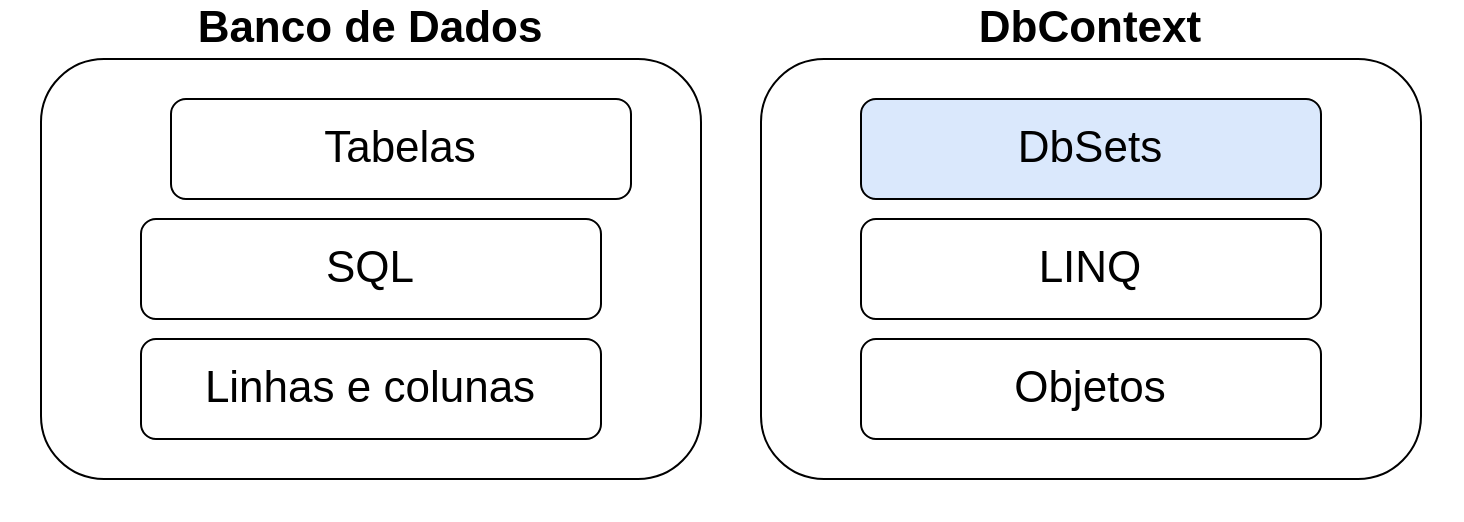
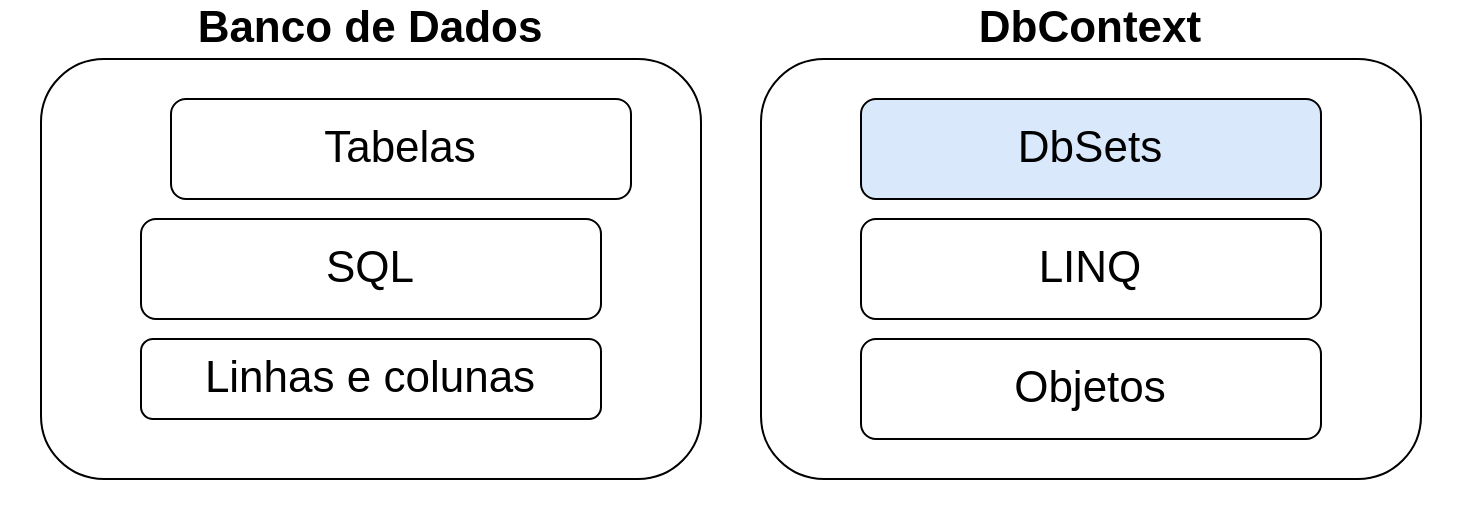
(371, 389) -> (371, 379)
